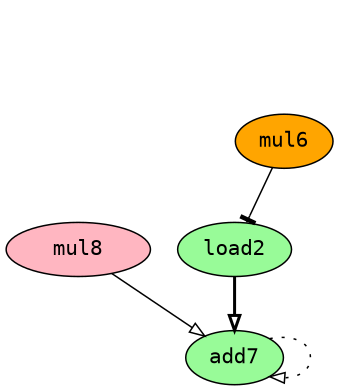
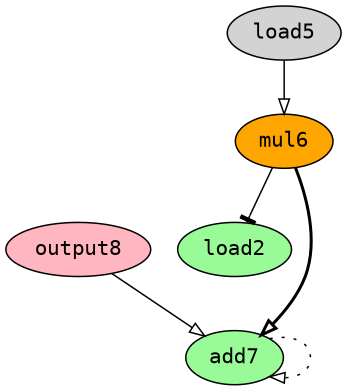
none -> (284, 33)
(78, 249) -> (78, 249)
(235, 296) -> (311, 250)
